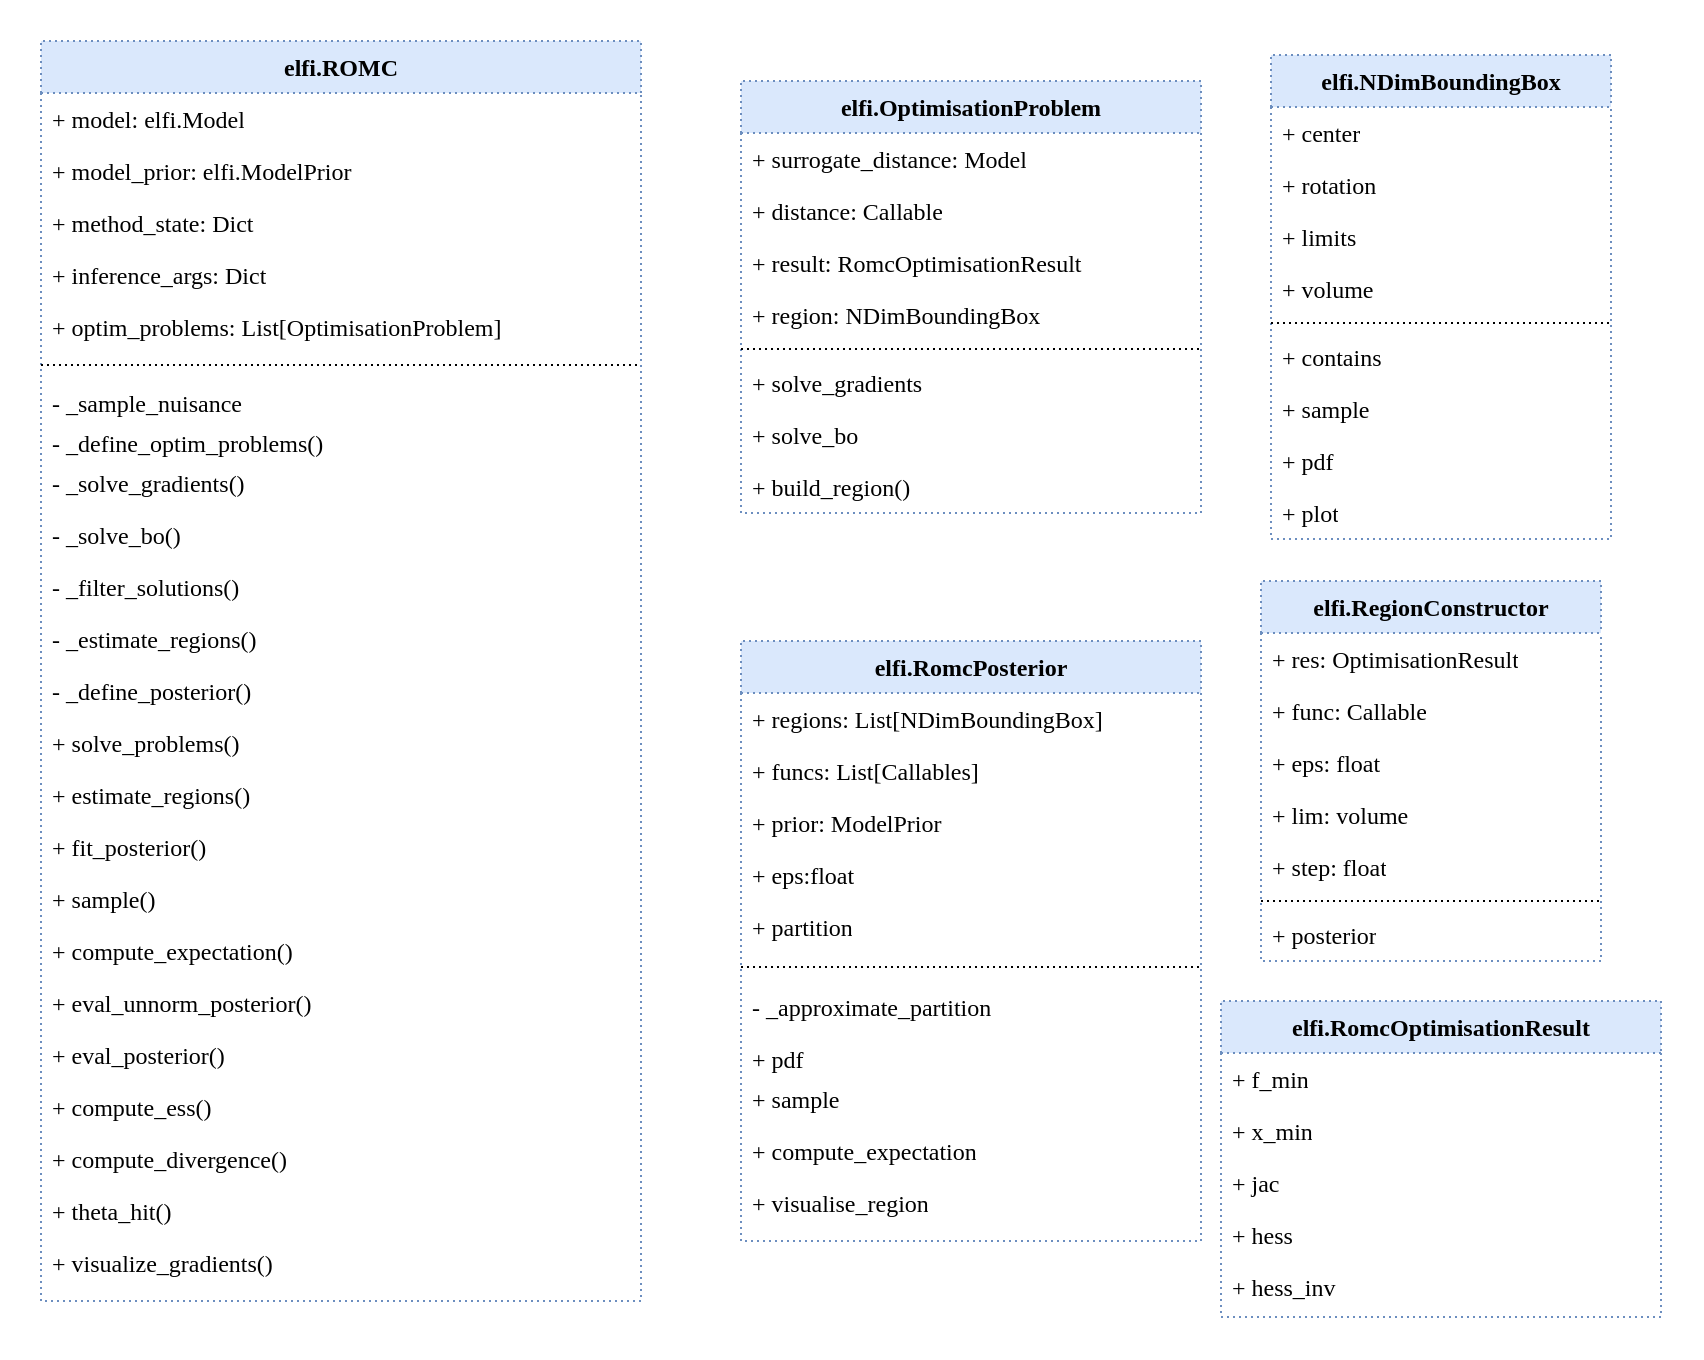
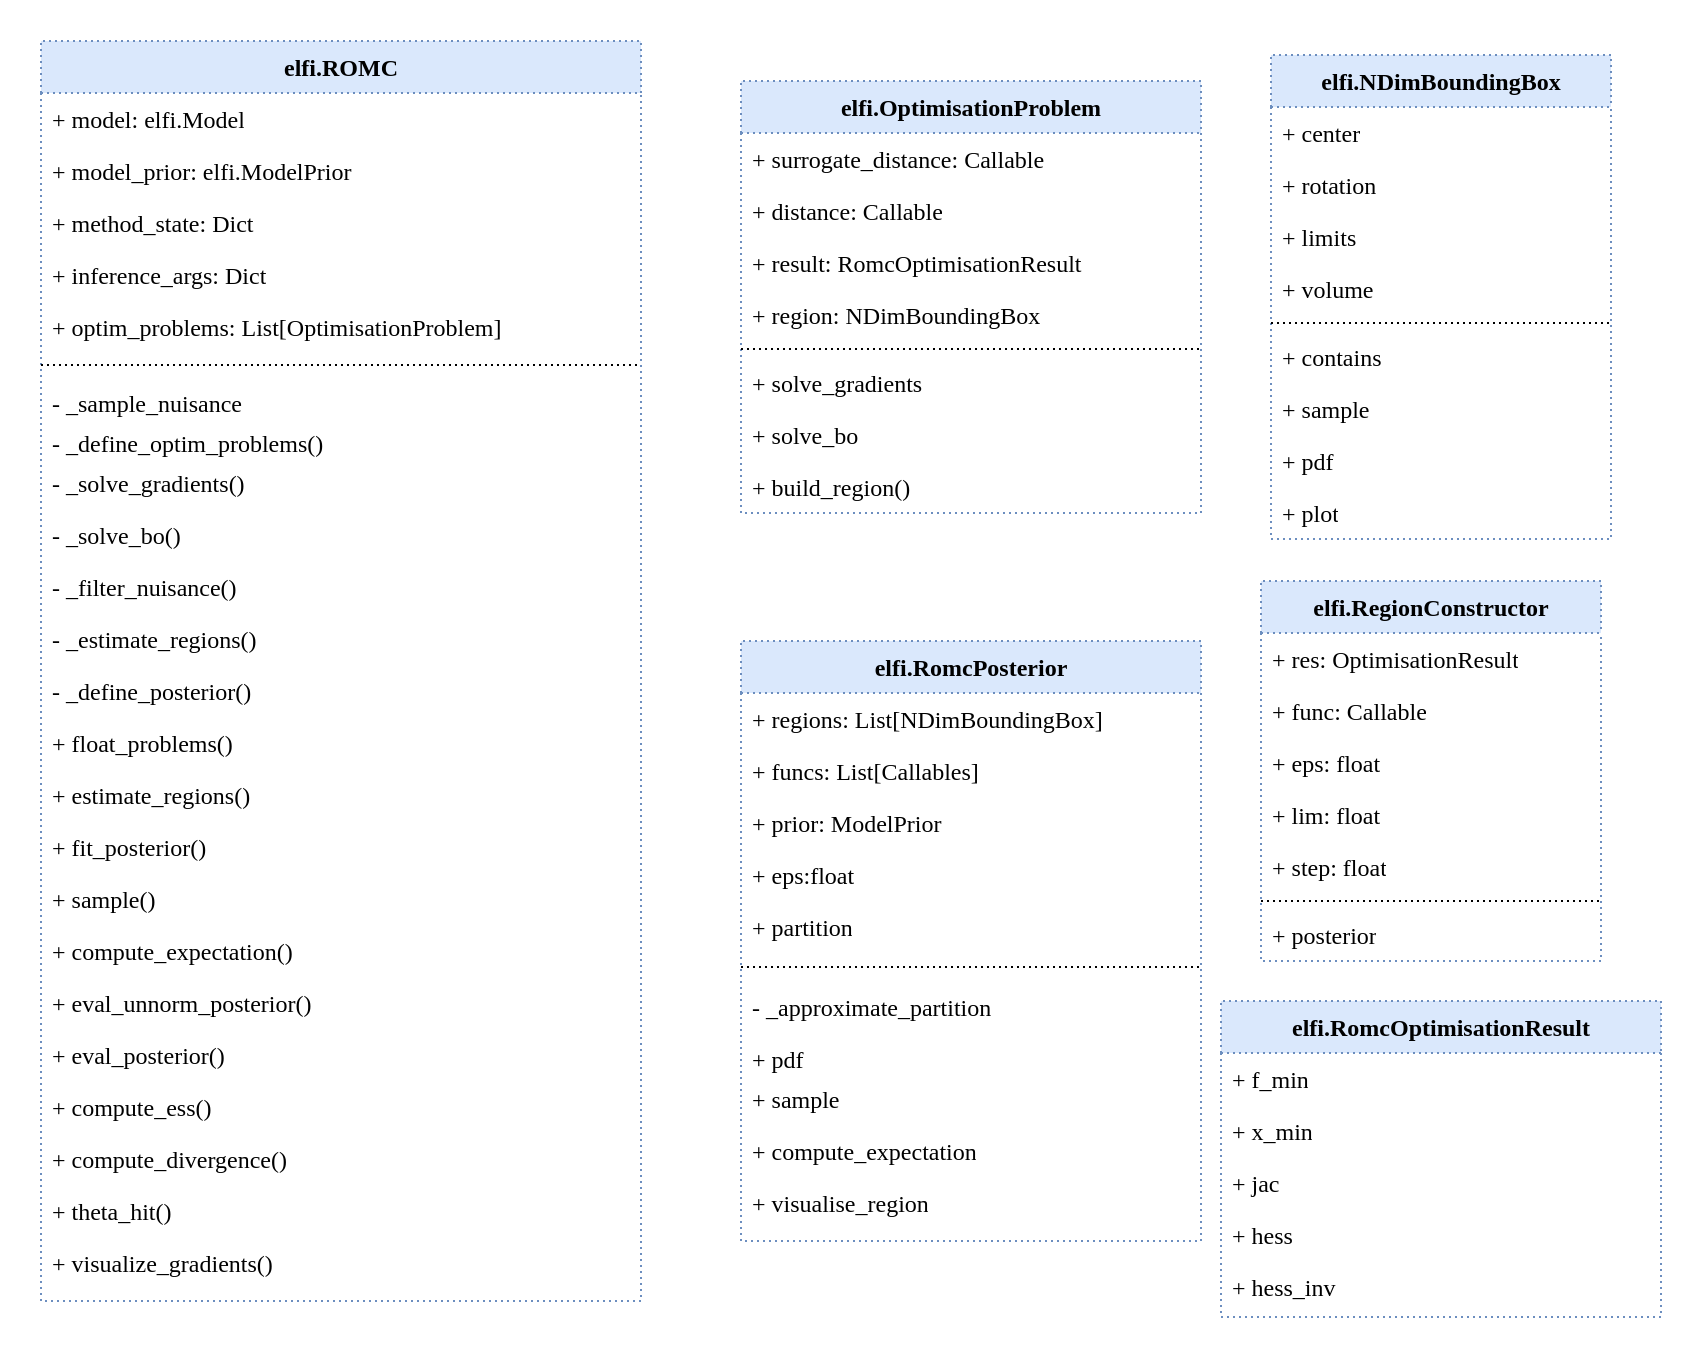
(919, 161) -> (933, 161)
(179, 589) -> (175, 589)
(165, 745) -> (165, 745)
(1342, 817) -> (1335, 817)
